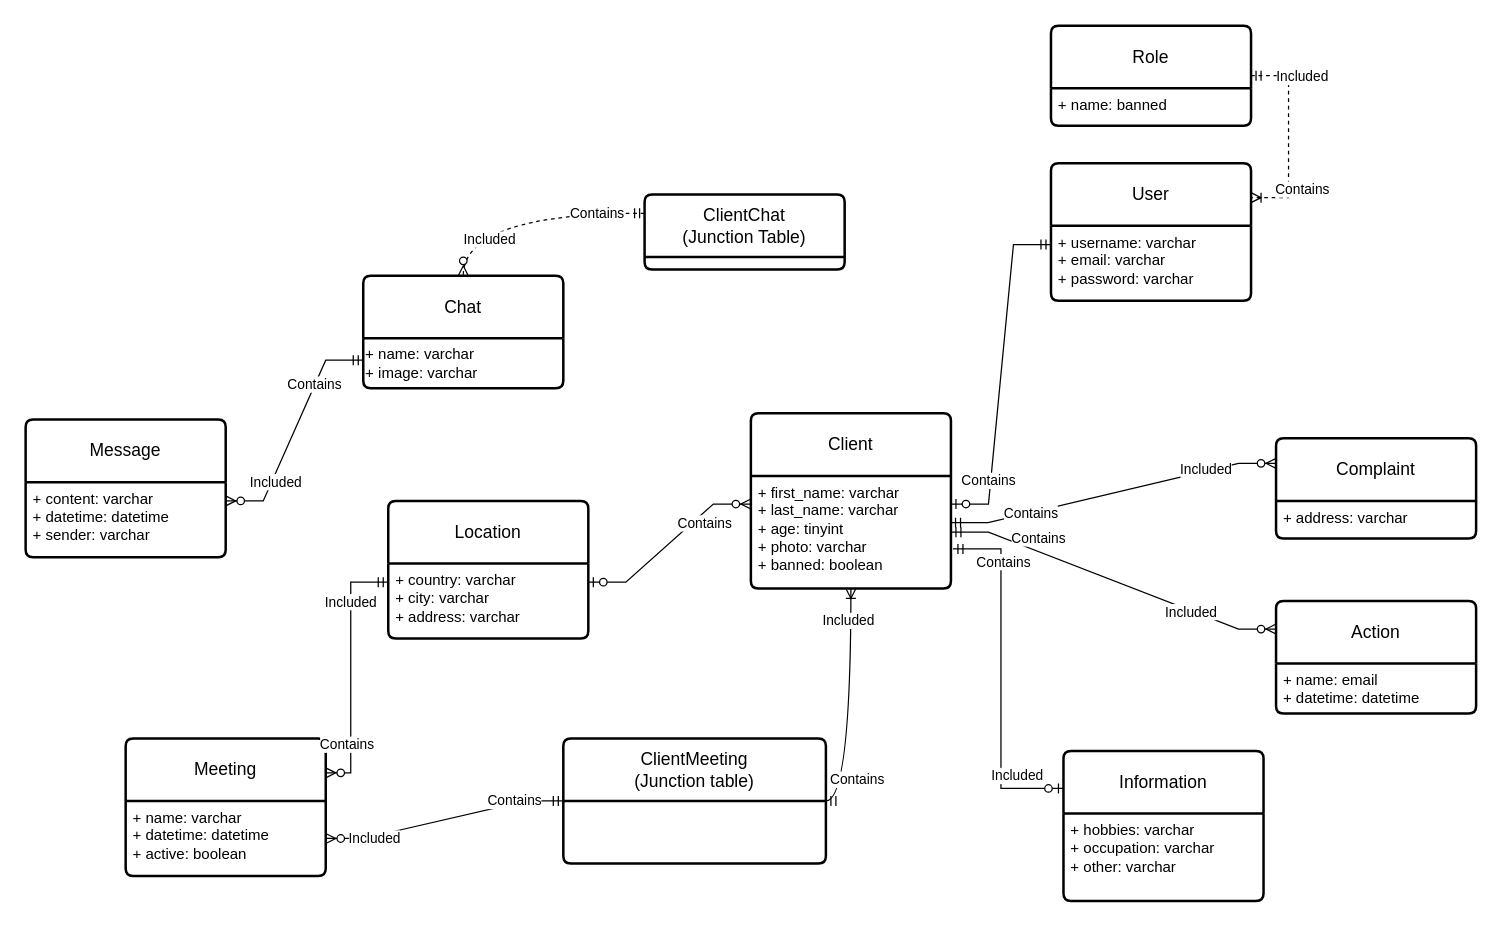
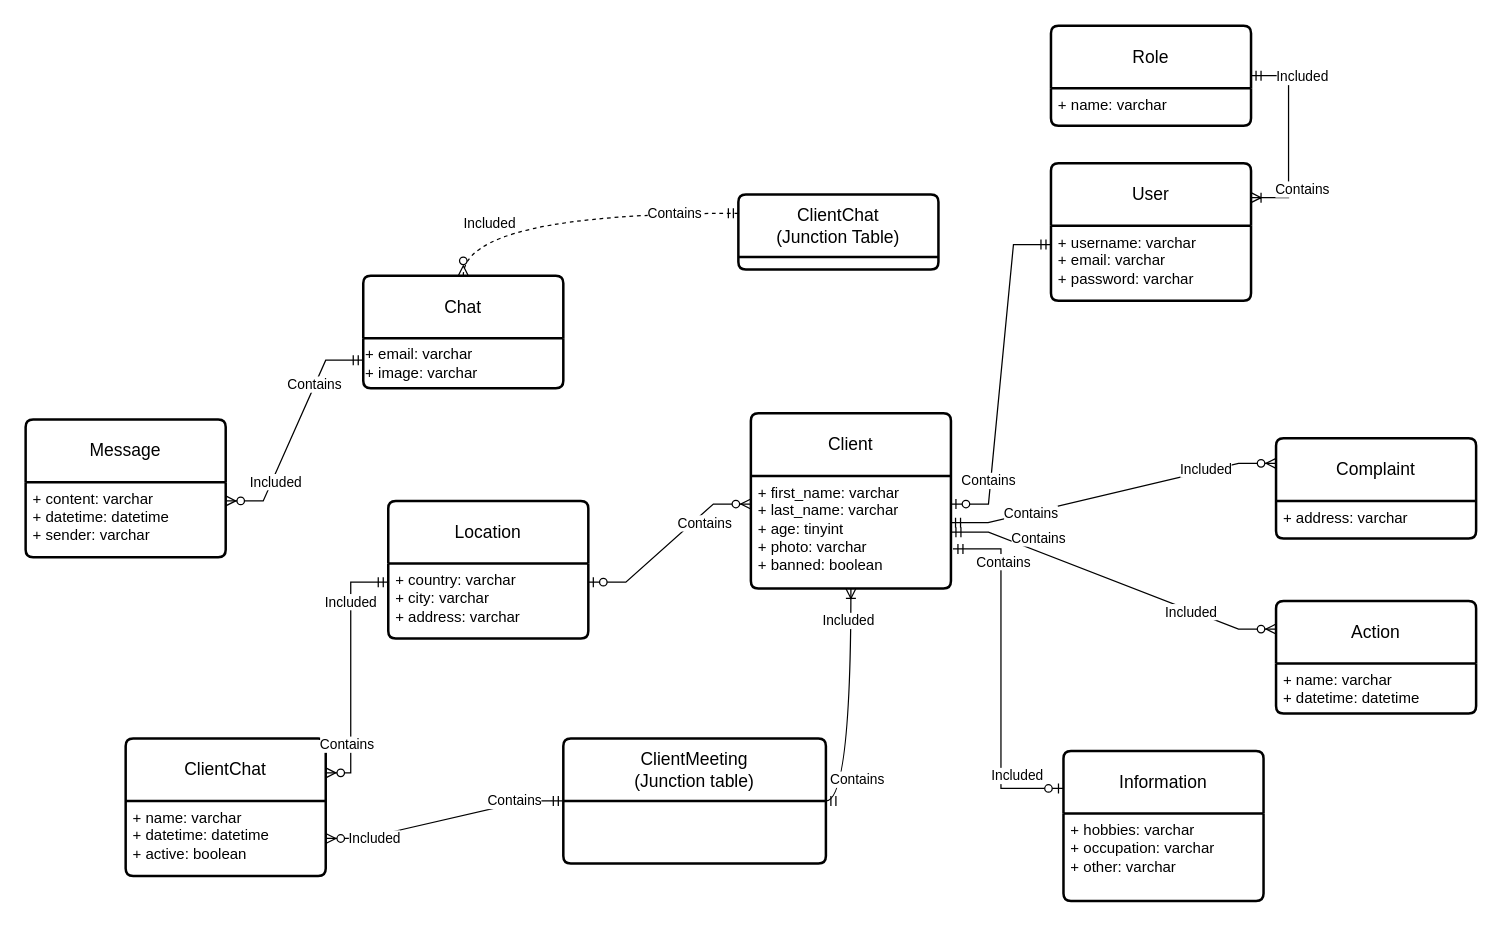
(1111, 106) -> (1115, 106)
(1288, 133) -> (1288, 133)
(744, 232) -> (838, 232)
(425, 363) -> (425, 363)
(1357, 690) -> (1357, 690)
(226, 769) -> (226, 769)
